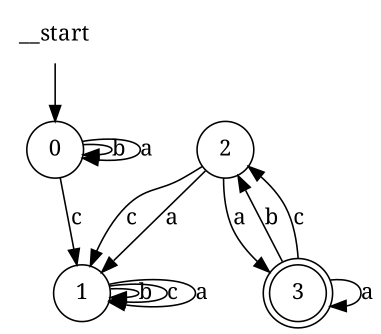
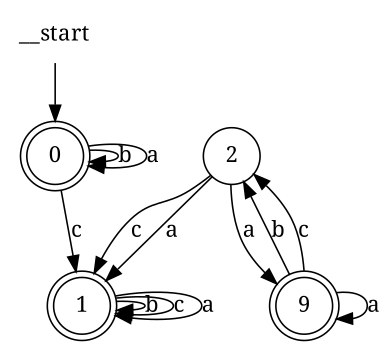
(55, 150) -> (55, 156)
(82, 293) -> (82, 306)
(298, 293) -> (304, 306)
